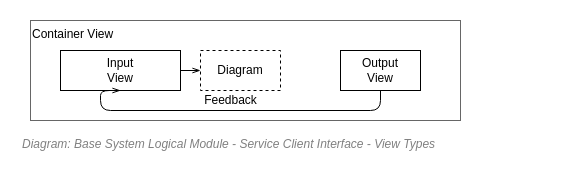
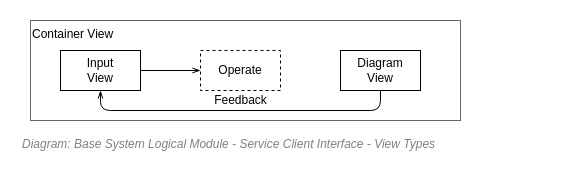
(121, 71) -> (101, 71)
(241, 71) -> (241, 71)
(381, 71) -> (381, 71)
